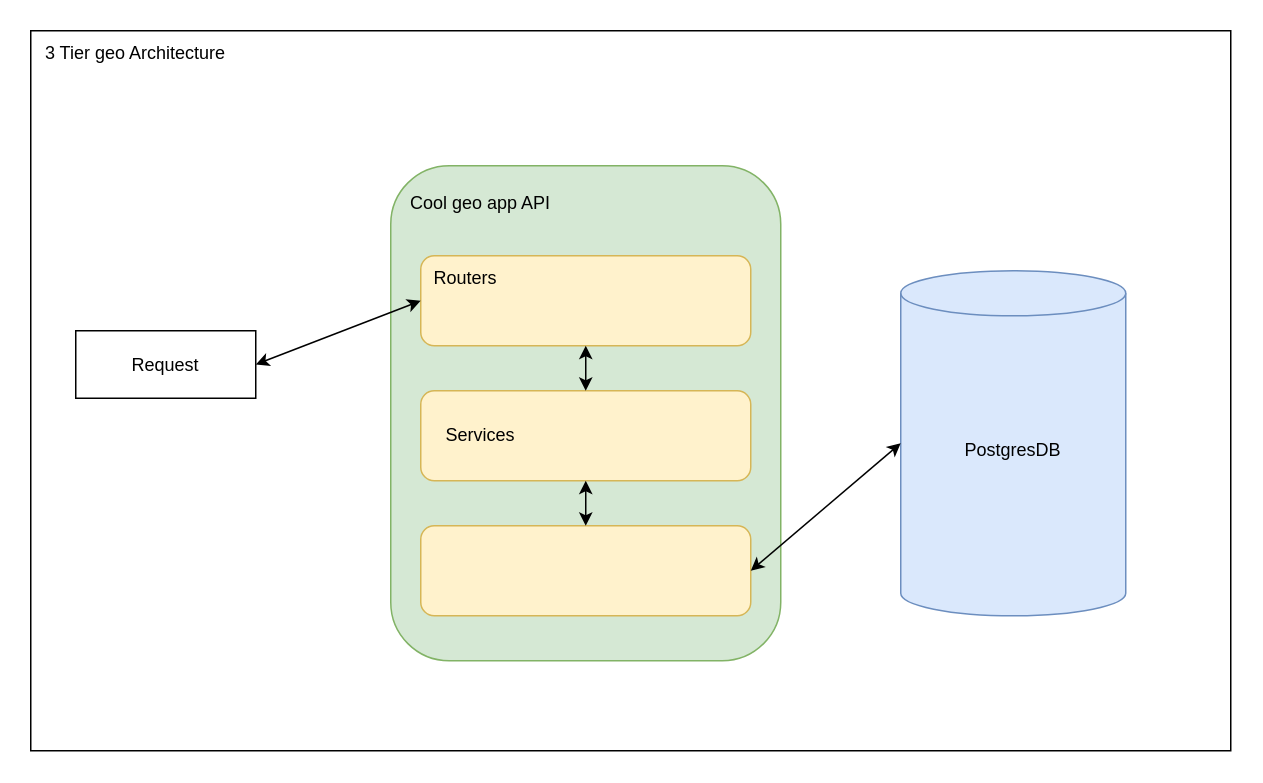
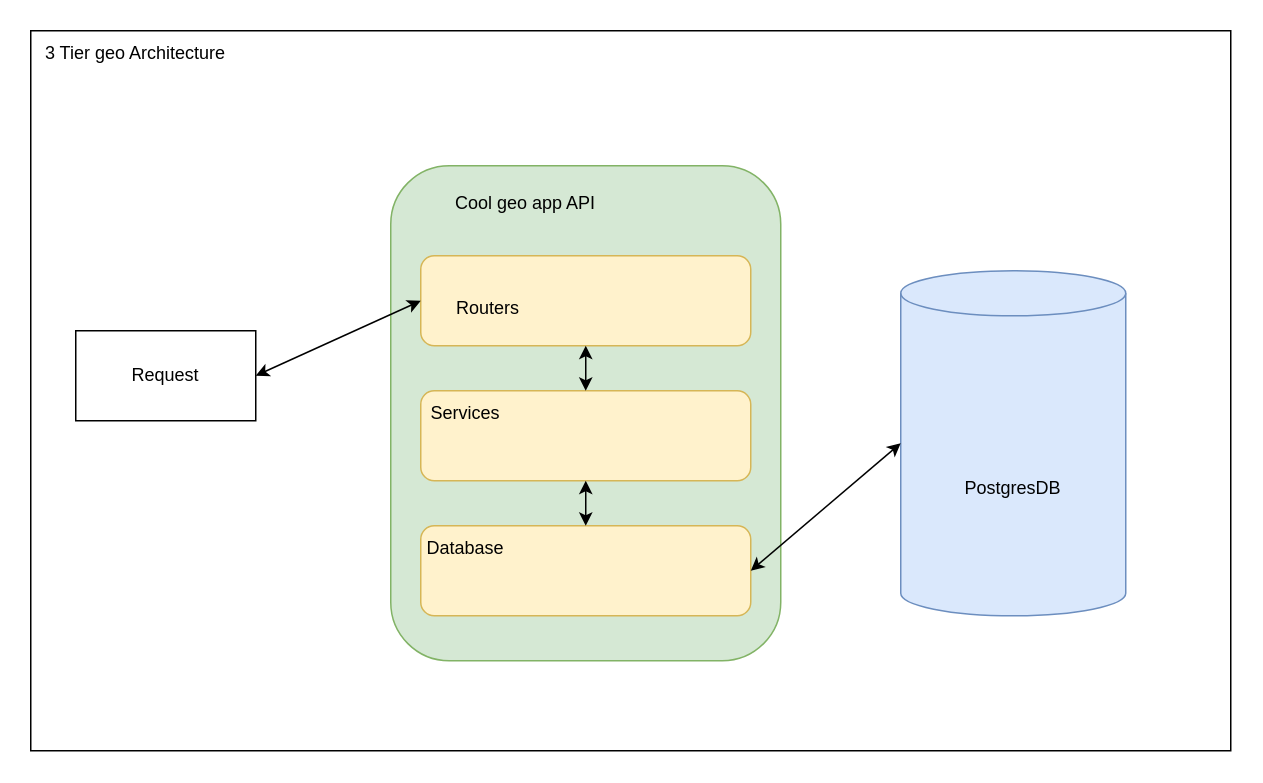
(481, 203) -> (526, 203)
(466, 278) -> (488, 308)
(166, 365) -> (166, 376)
(481, 436) -> (466, 413)
(1013, 451) -> (1013, 488)
none -> (466, 548)
